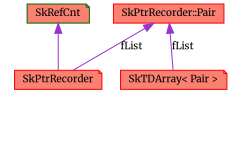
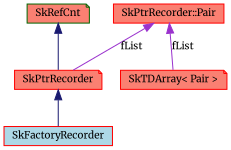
(58, 52) -> (58, 52)
none -> (58, 136)
